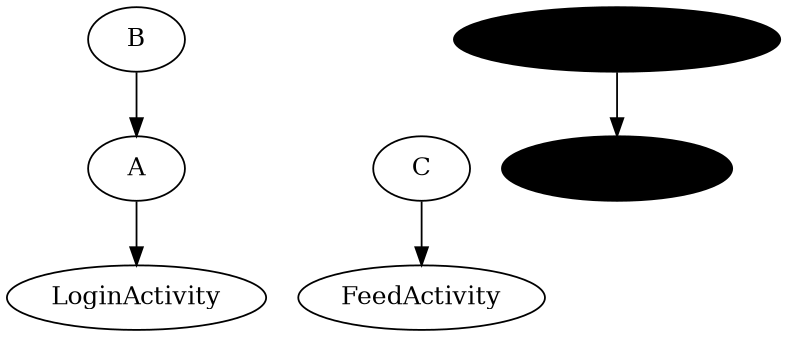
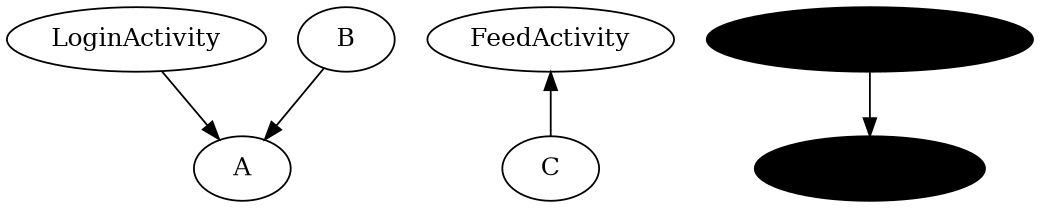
(137, 224) -> (185, 98)
